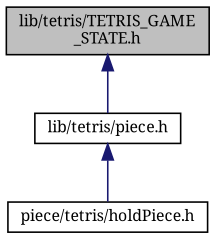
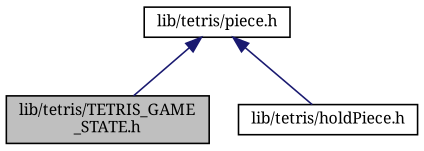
(108, 92) -> (161, 72)
(108, 217) -> (328, 120)
